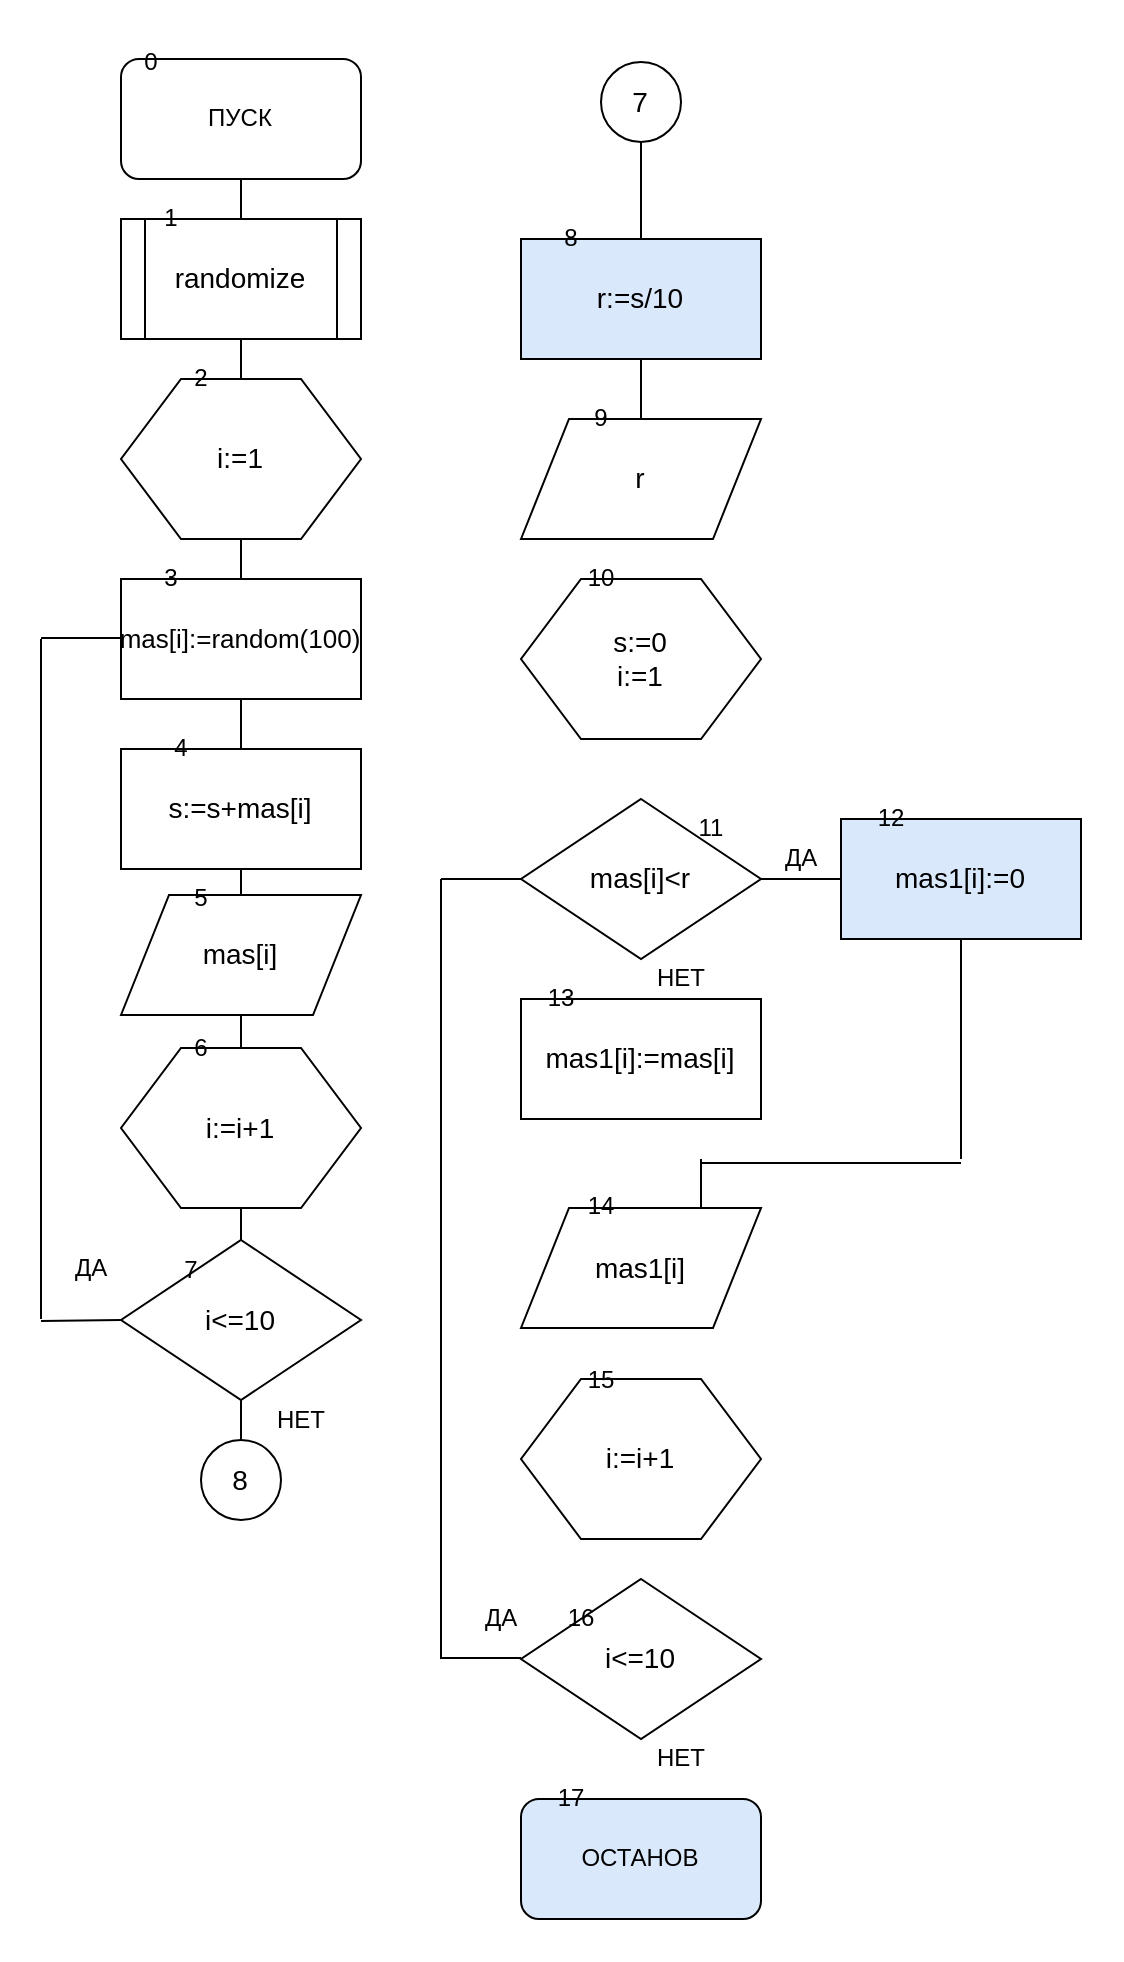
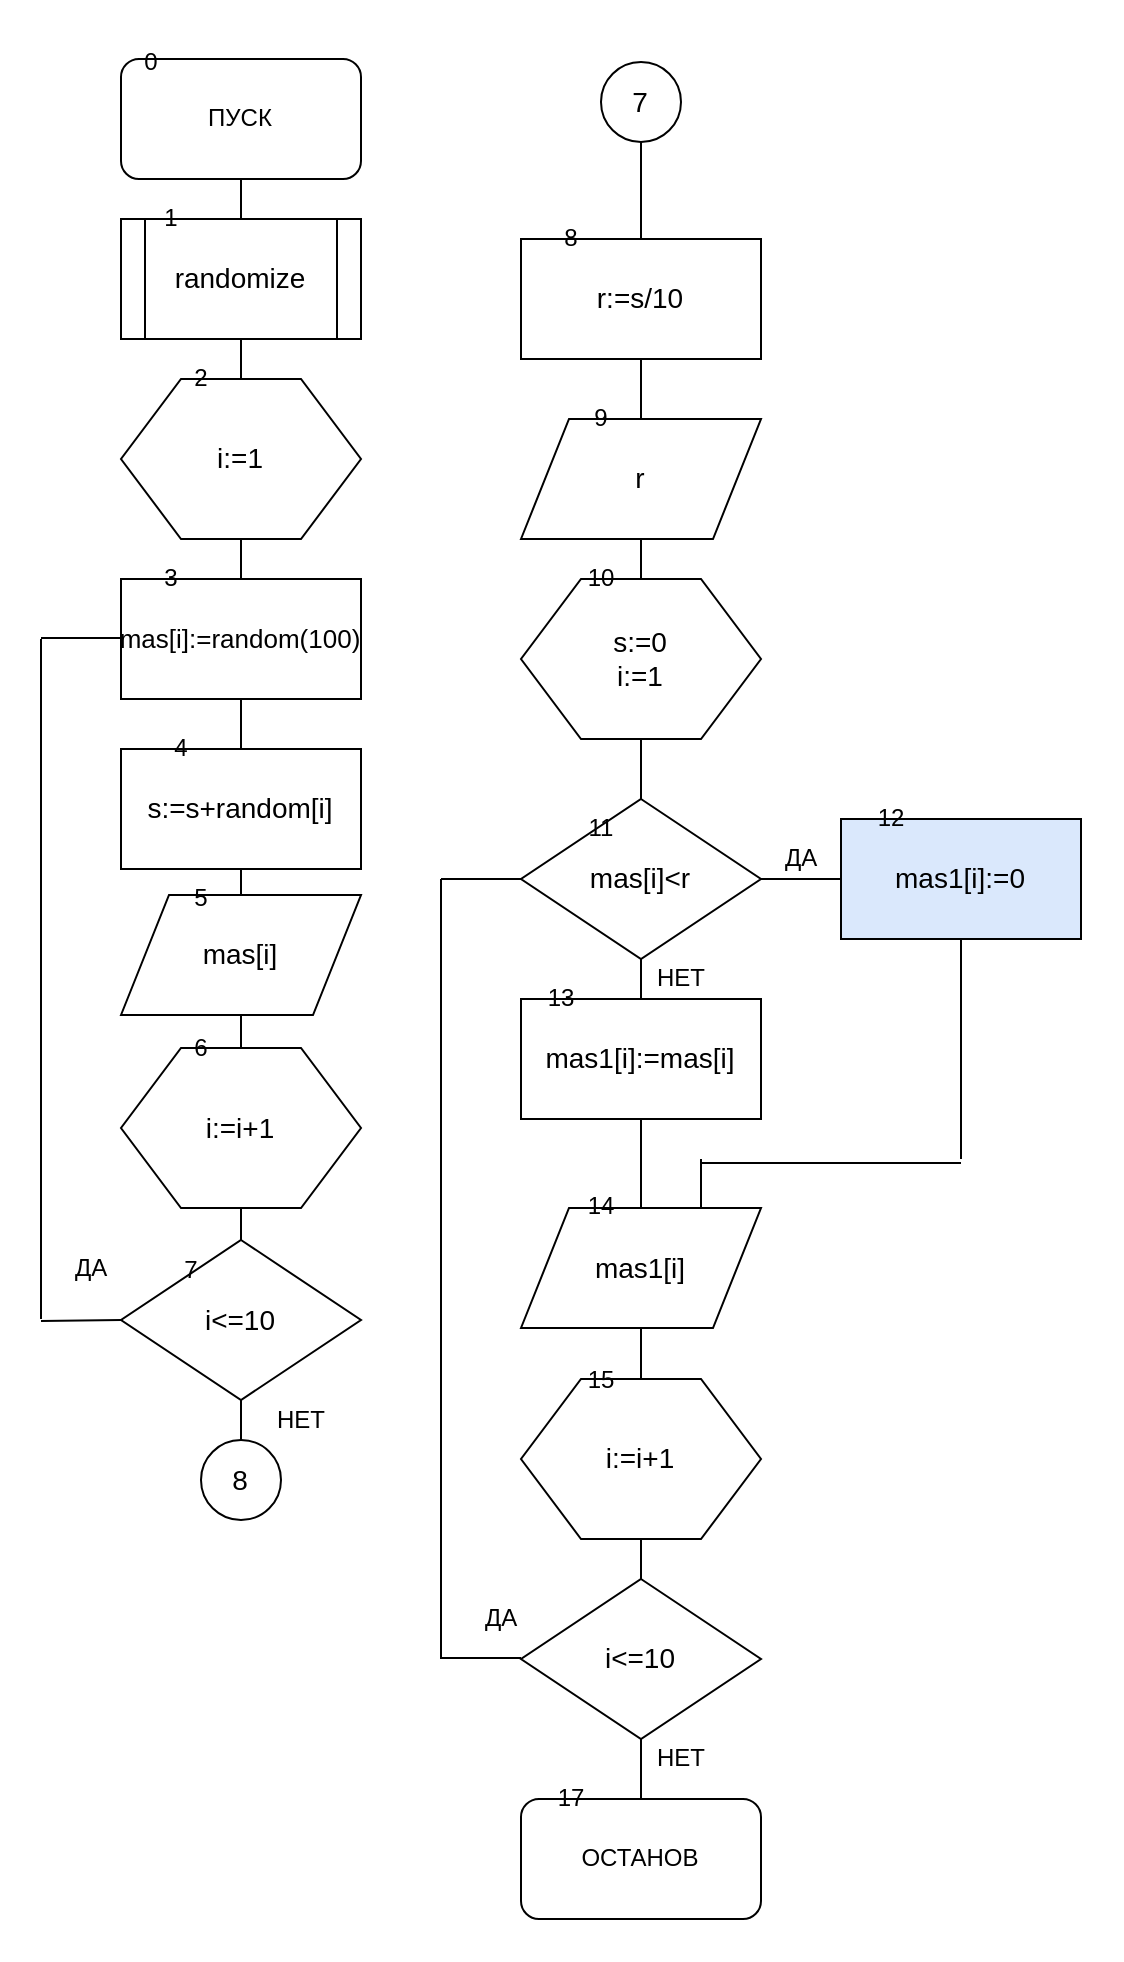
(641, 299) -> (641, 299)
(241, 809) -> (241, 809)
(711, 829) -> (601, 829)
none -> (641, 1163)
(581, 1619) -> none
(641, 1859) -> (641, 1859)
